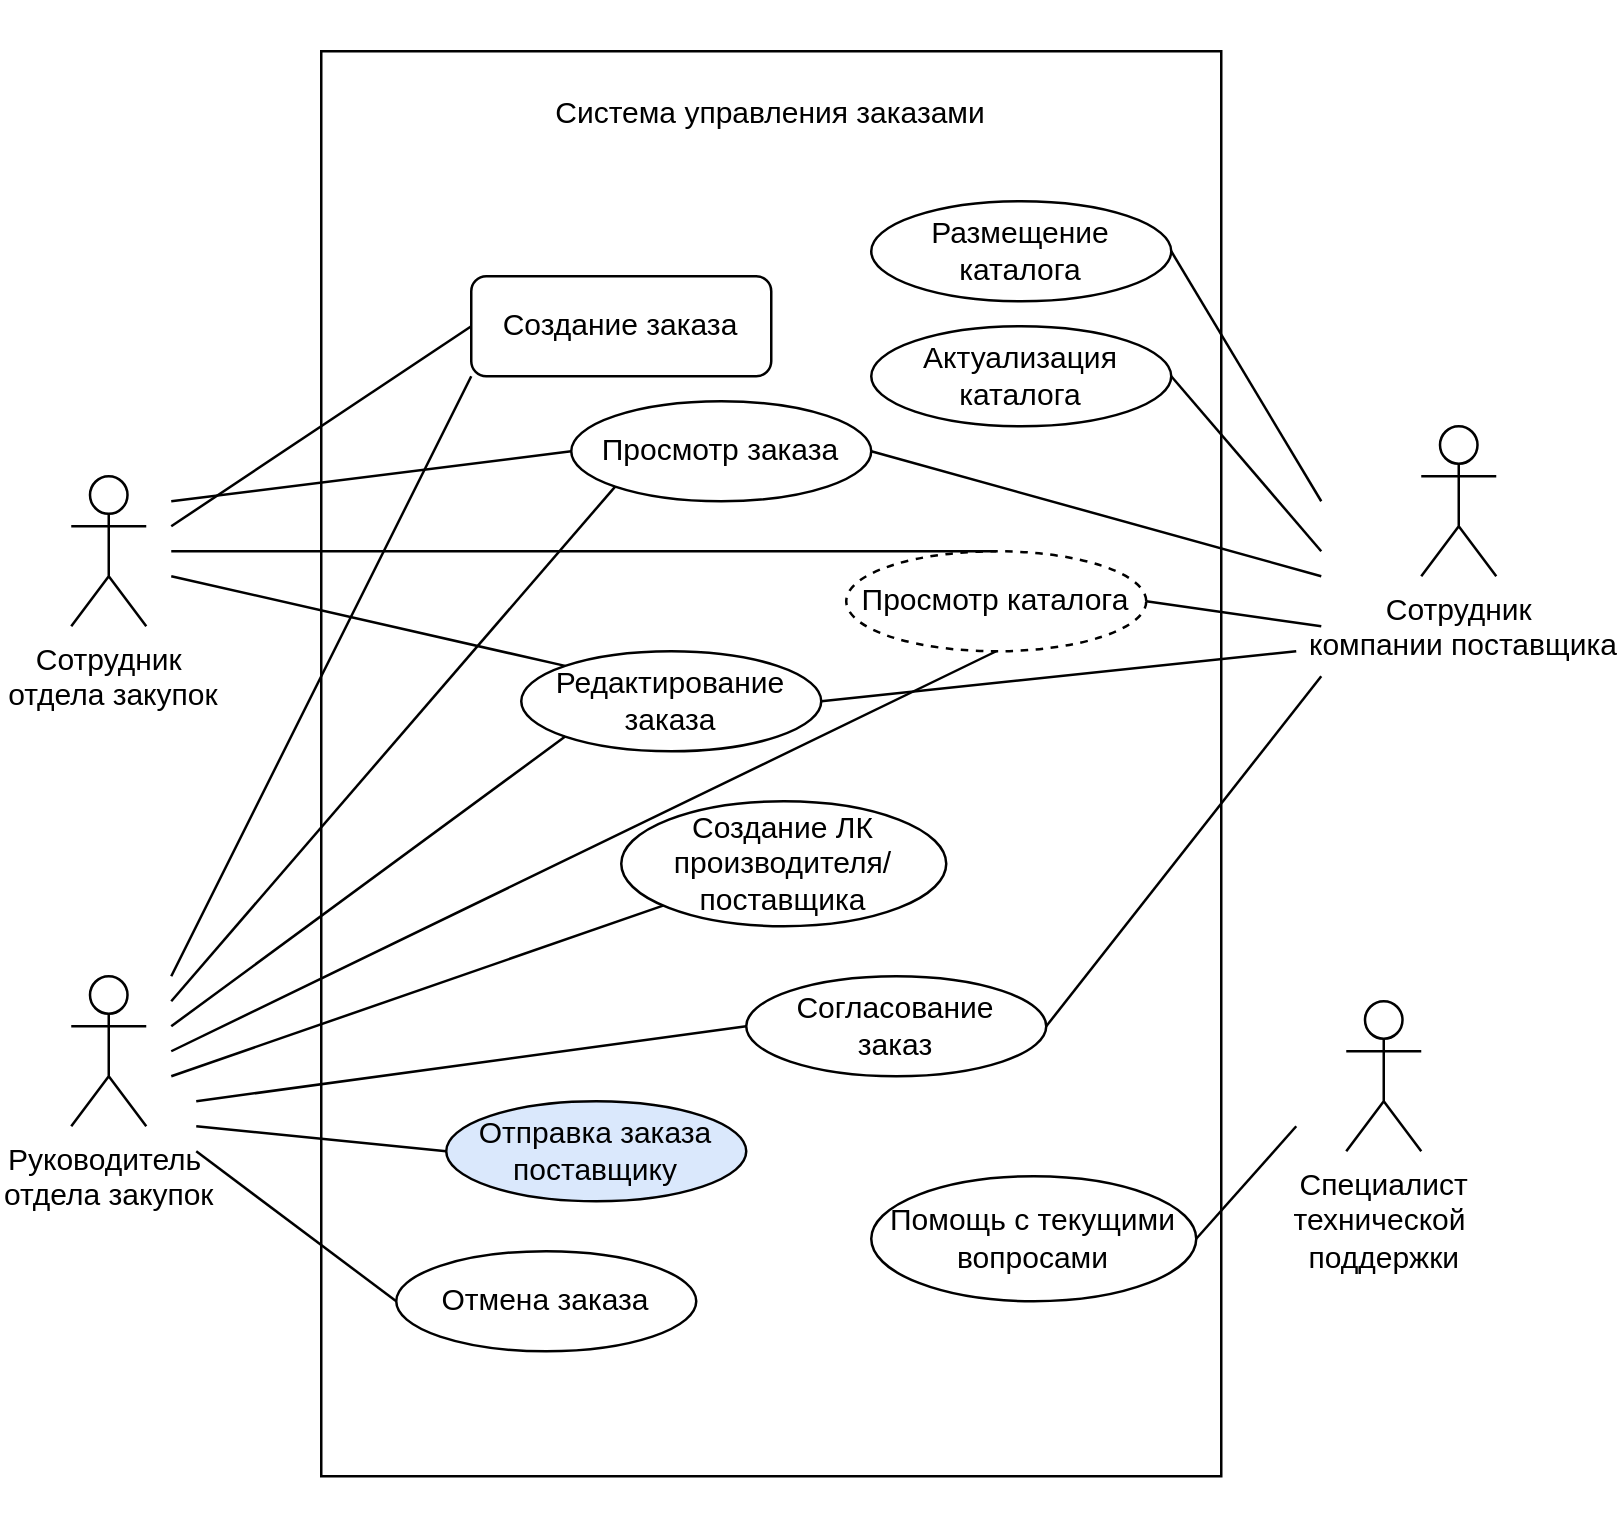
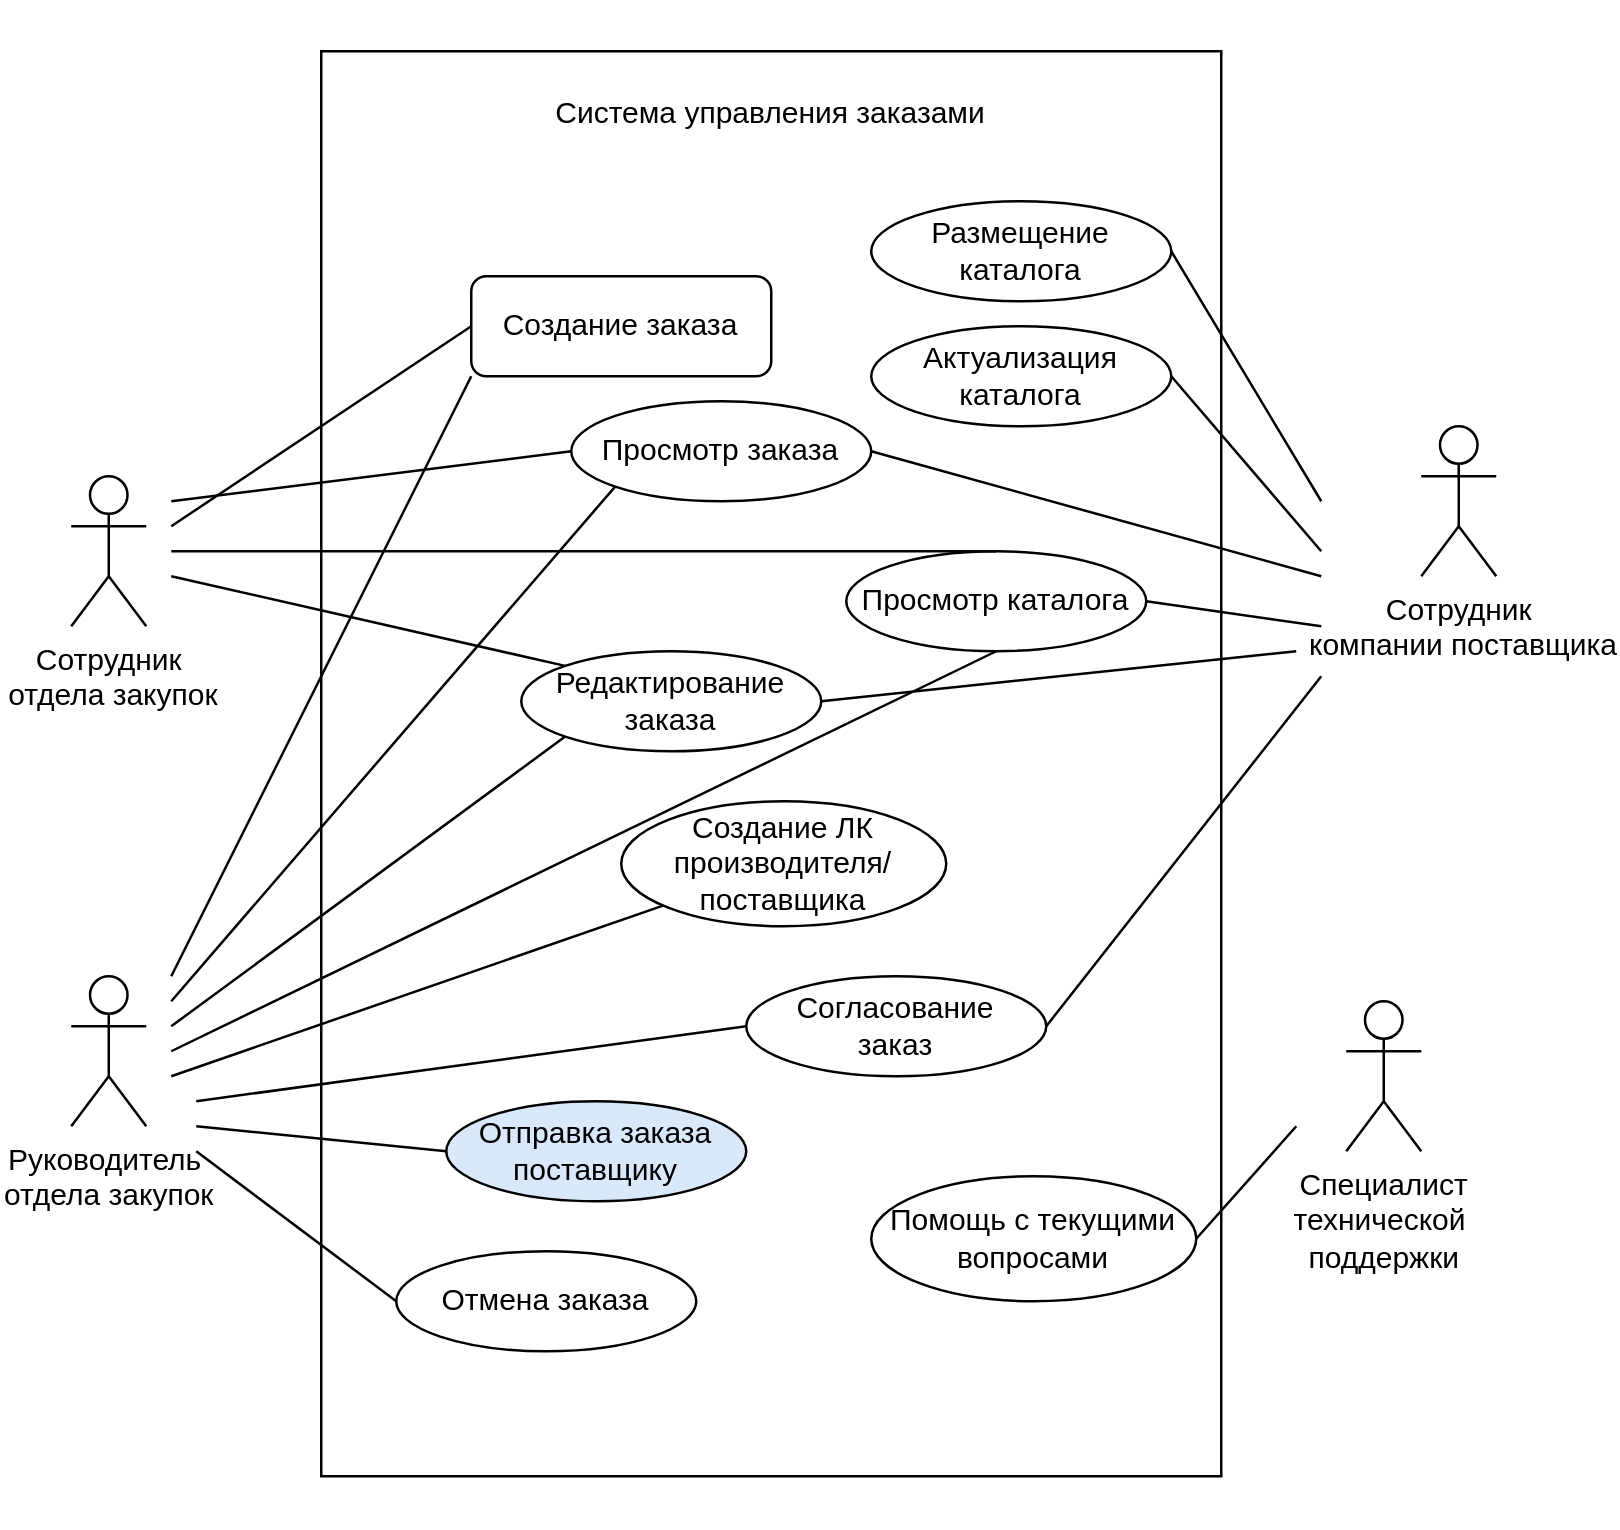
(996, 601) -> (996, 601)
